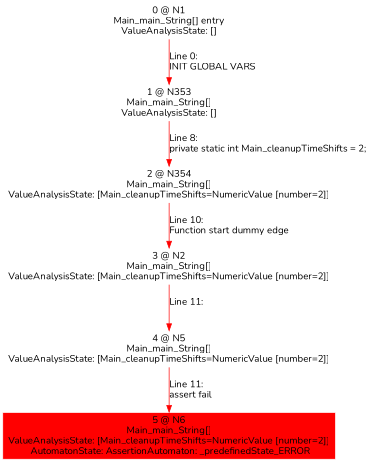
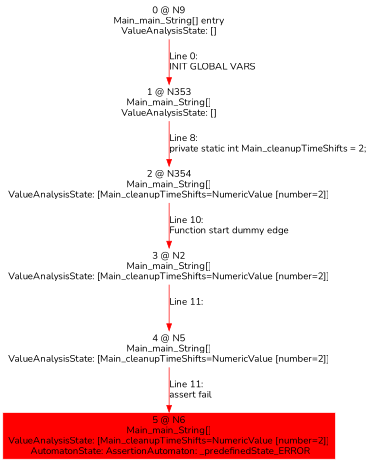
(169, 21) -> (169, 21)
